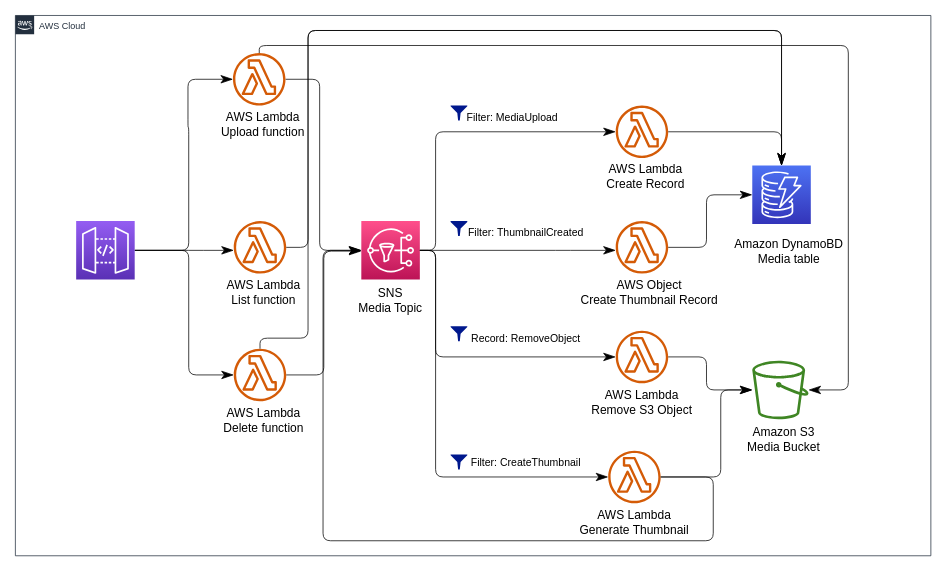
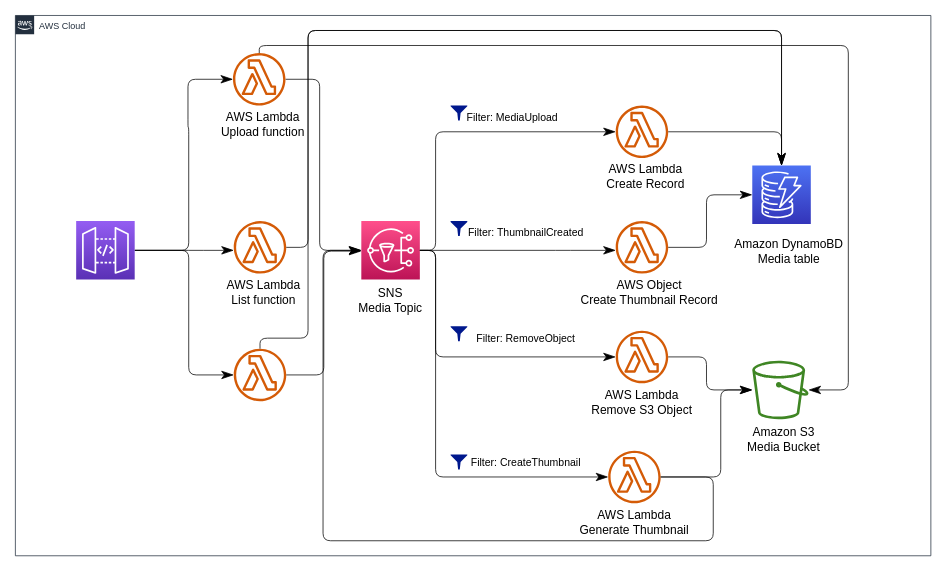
(526, 337) -> (526, 337)
(264, 420) -> none
